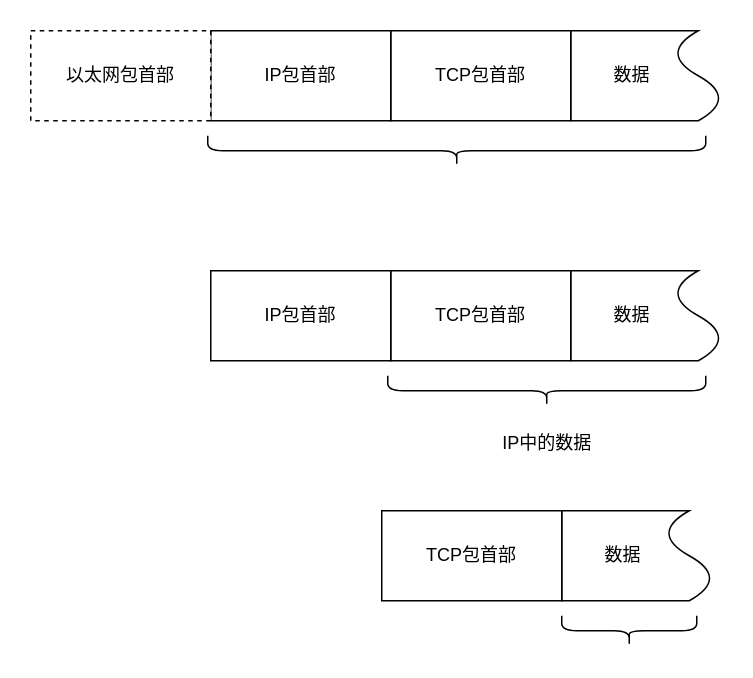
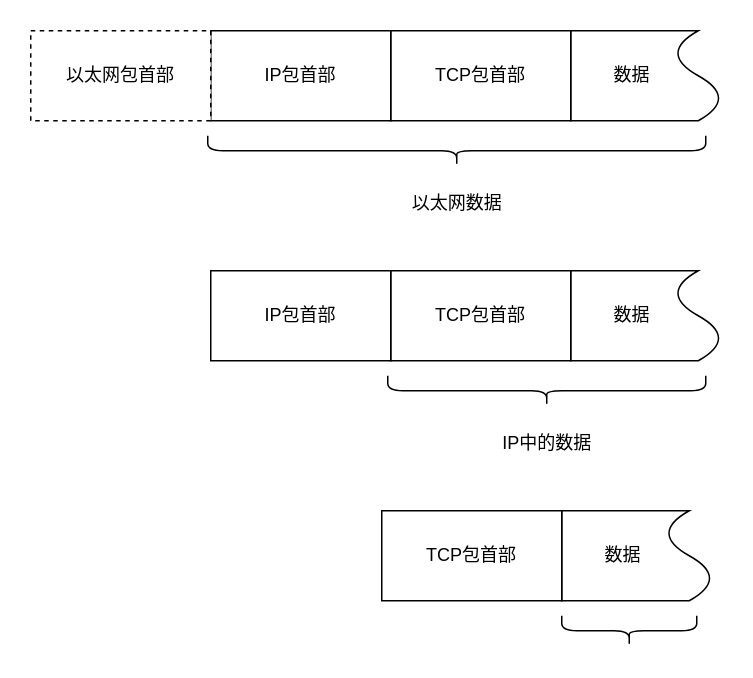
none -> (457, 203)
